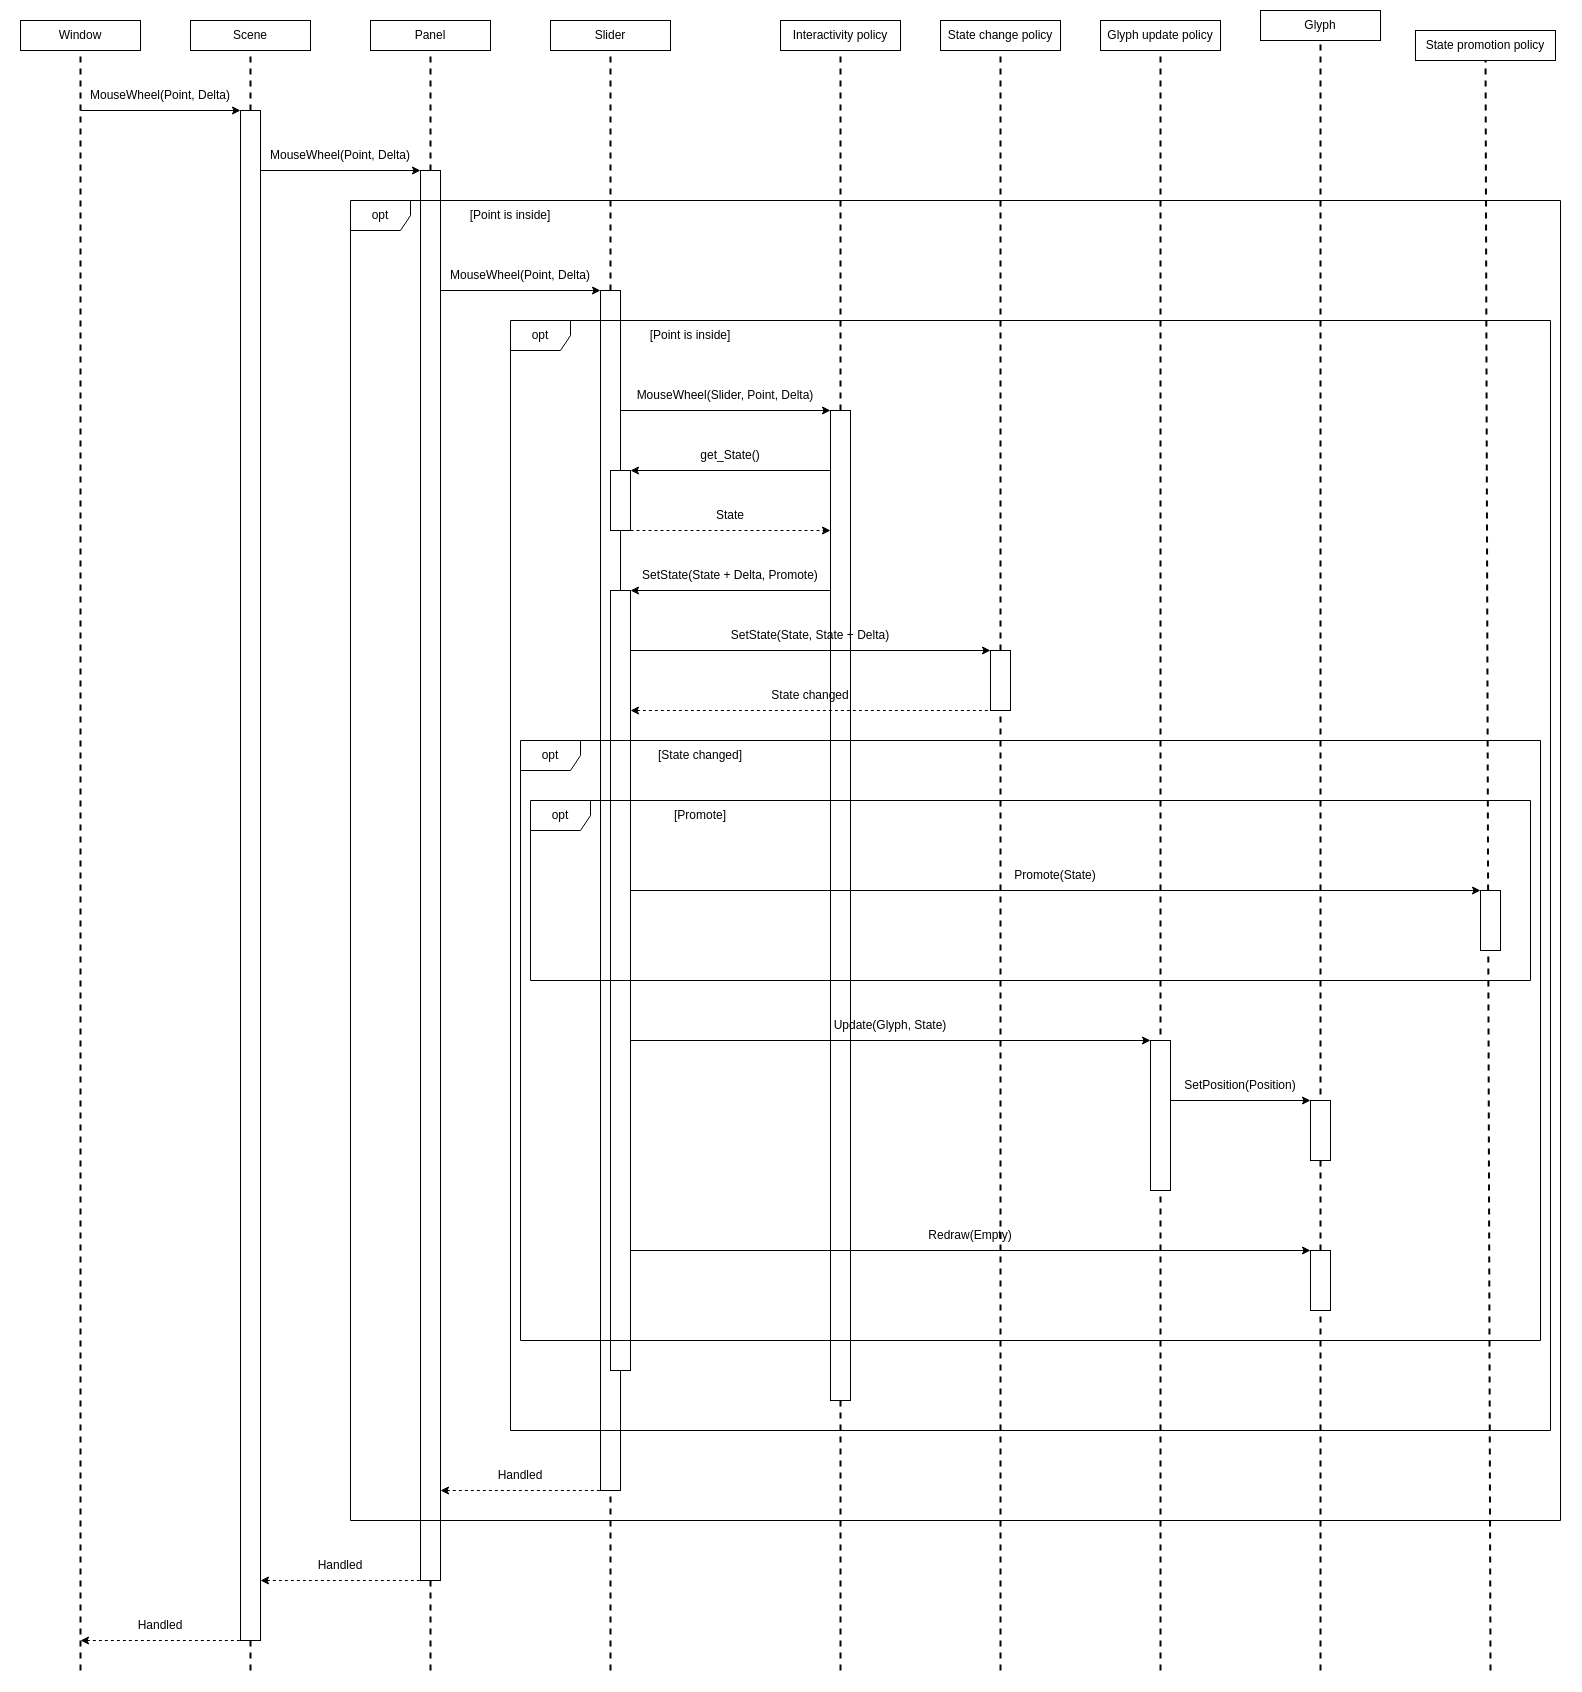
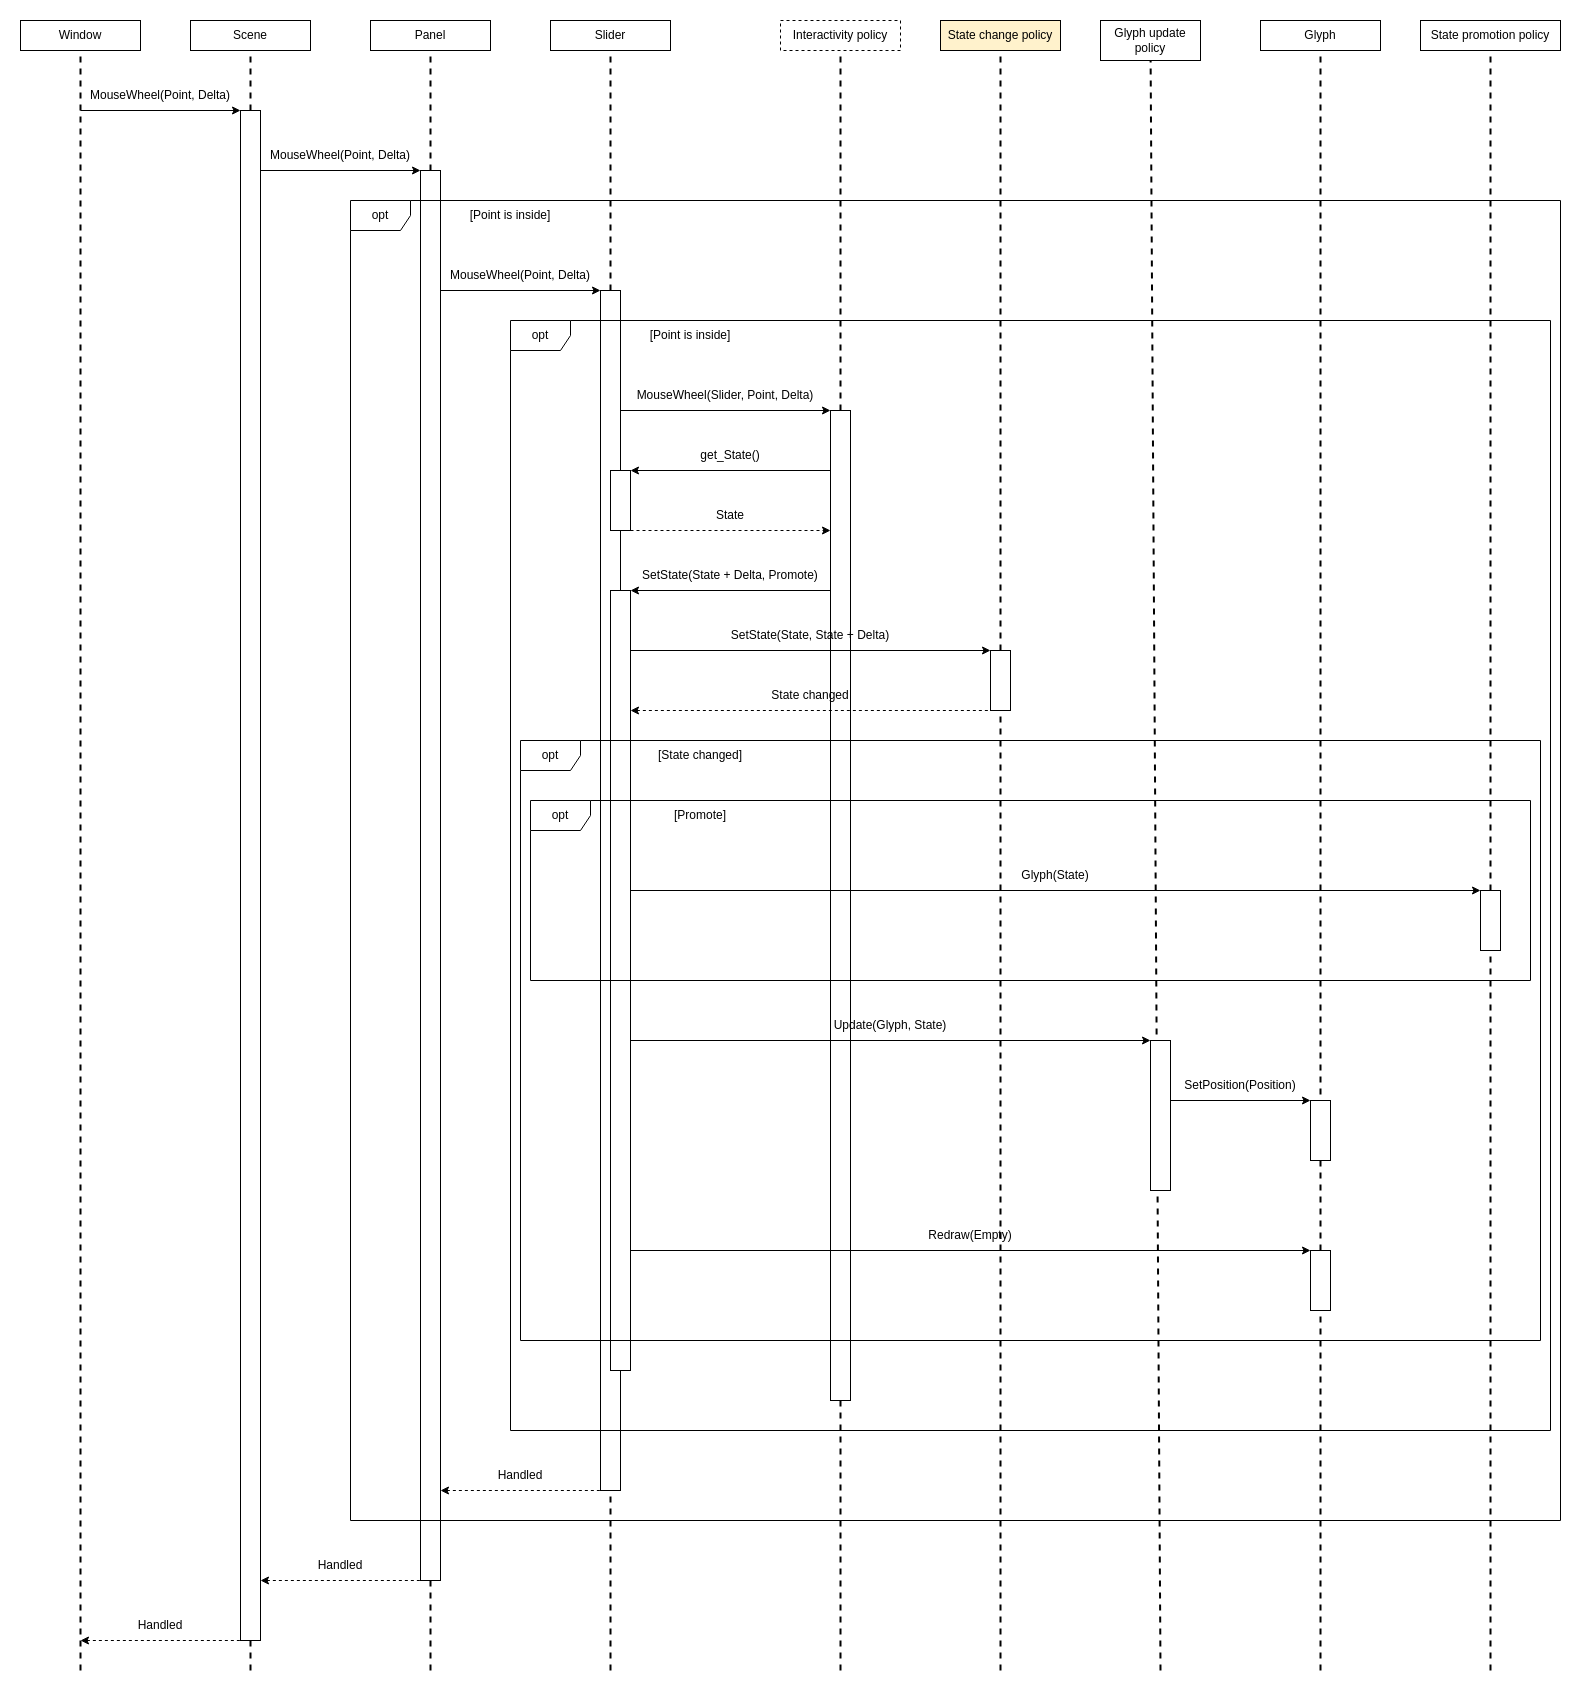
(1321, 26) -> (1321, 36)
(841, 36) -> (841, 36)
(1001, 36) -> (1001, 36)
(1161, 36) -> (1151, 41)
(1486, 46) -> (1491, 36)
(1056, 876) -> (1056, 876)
